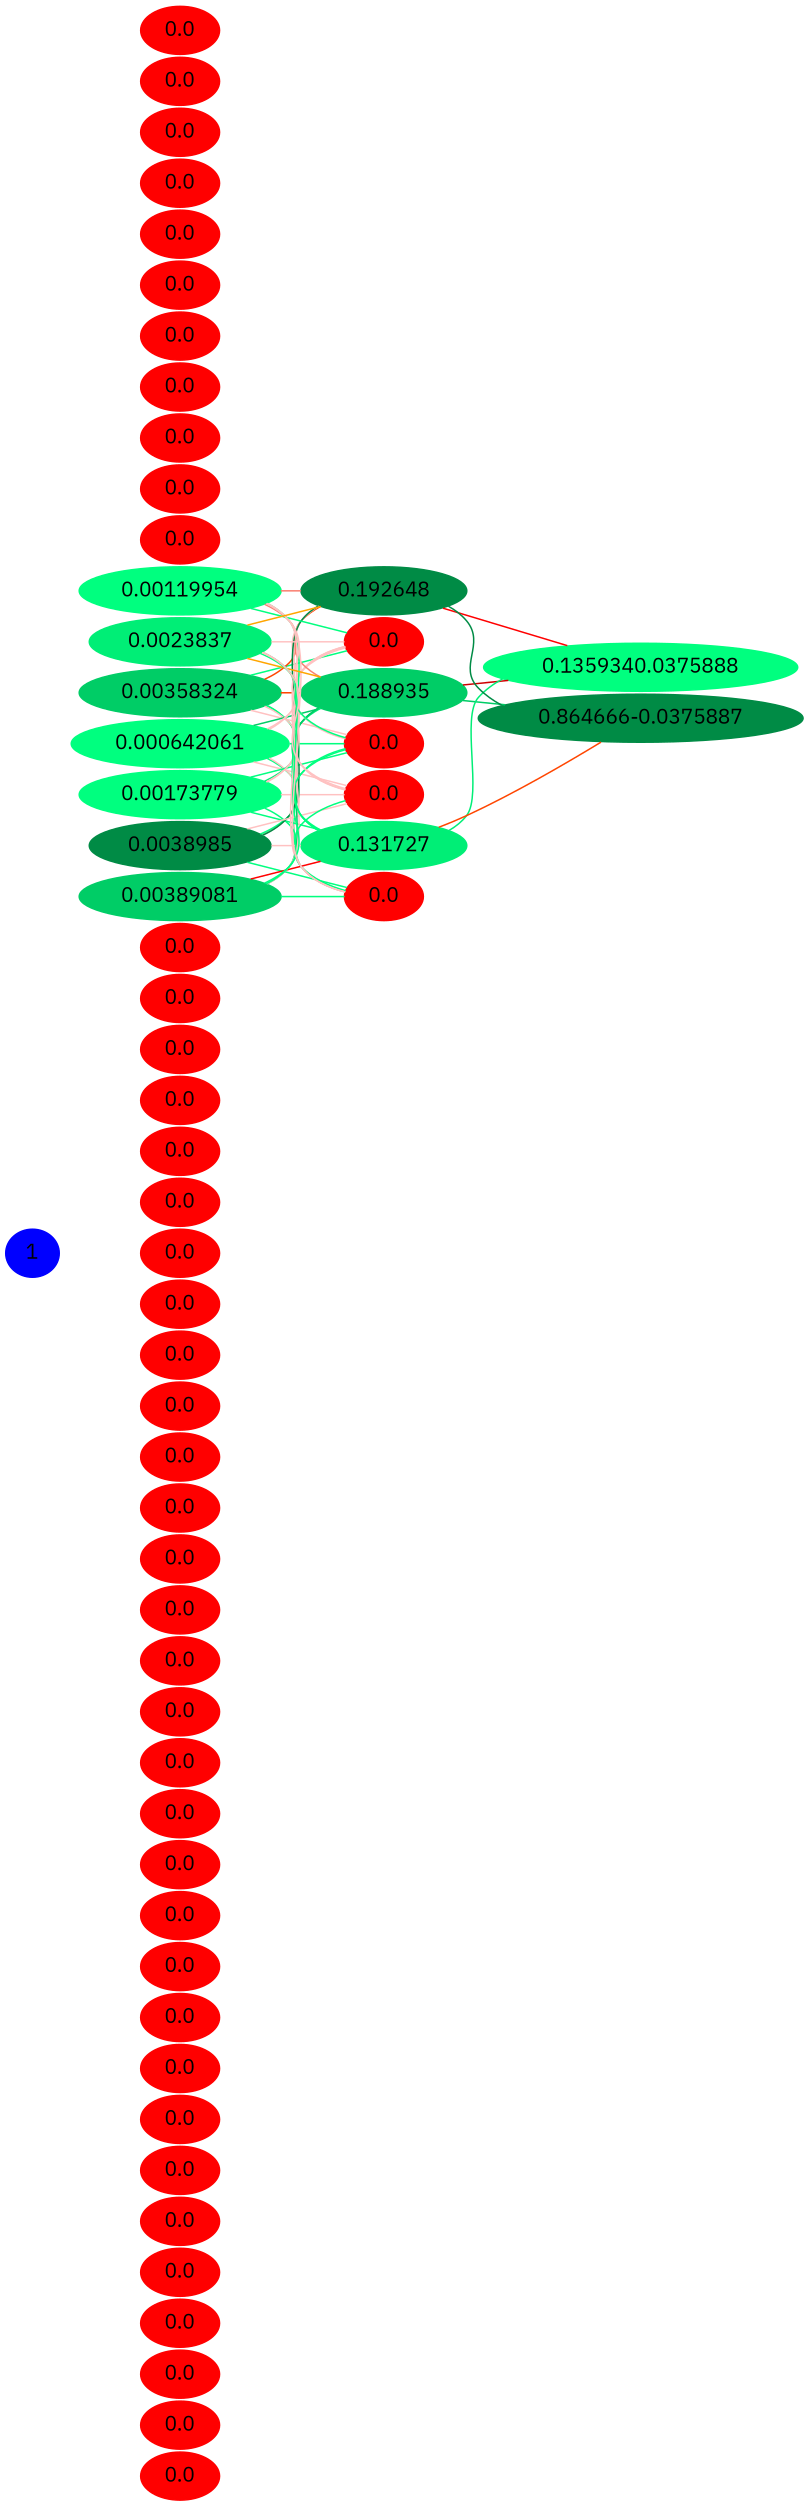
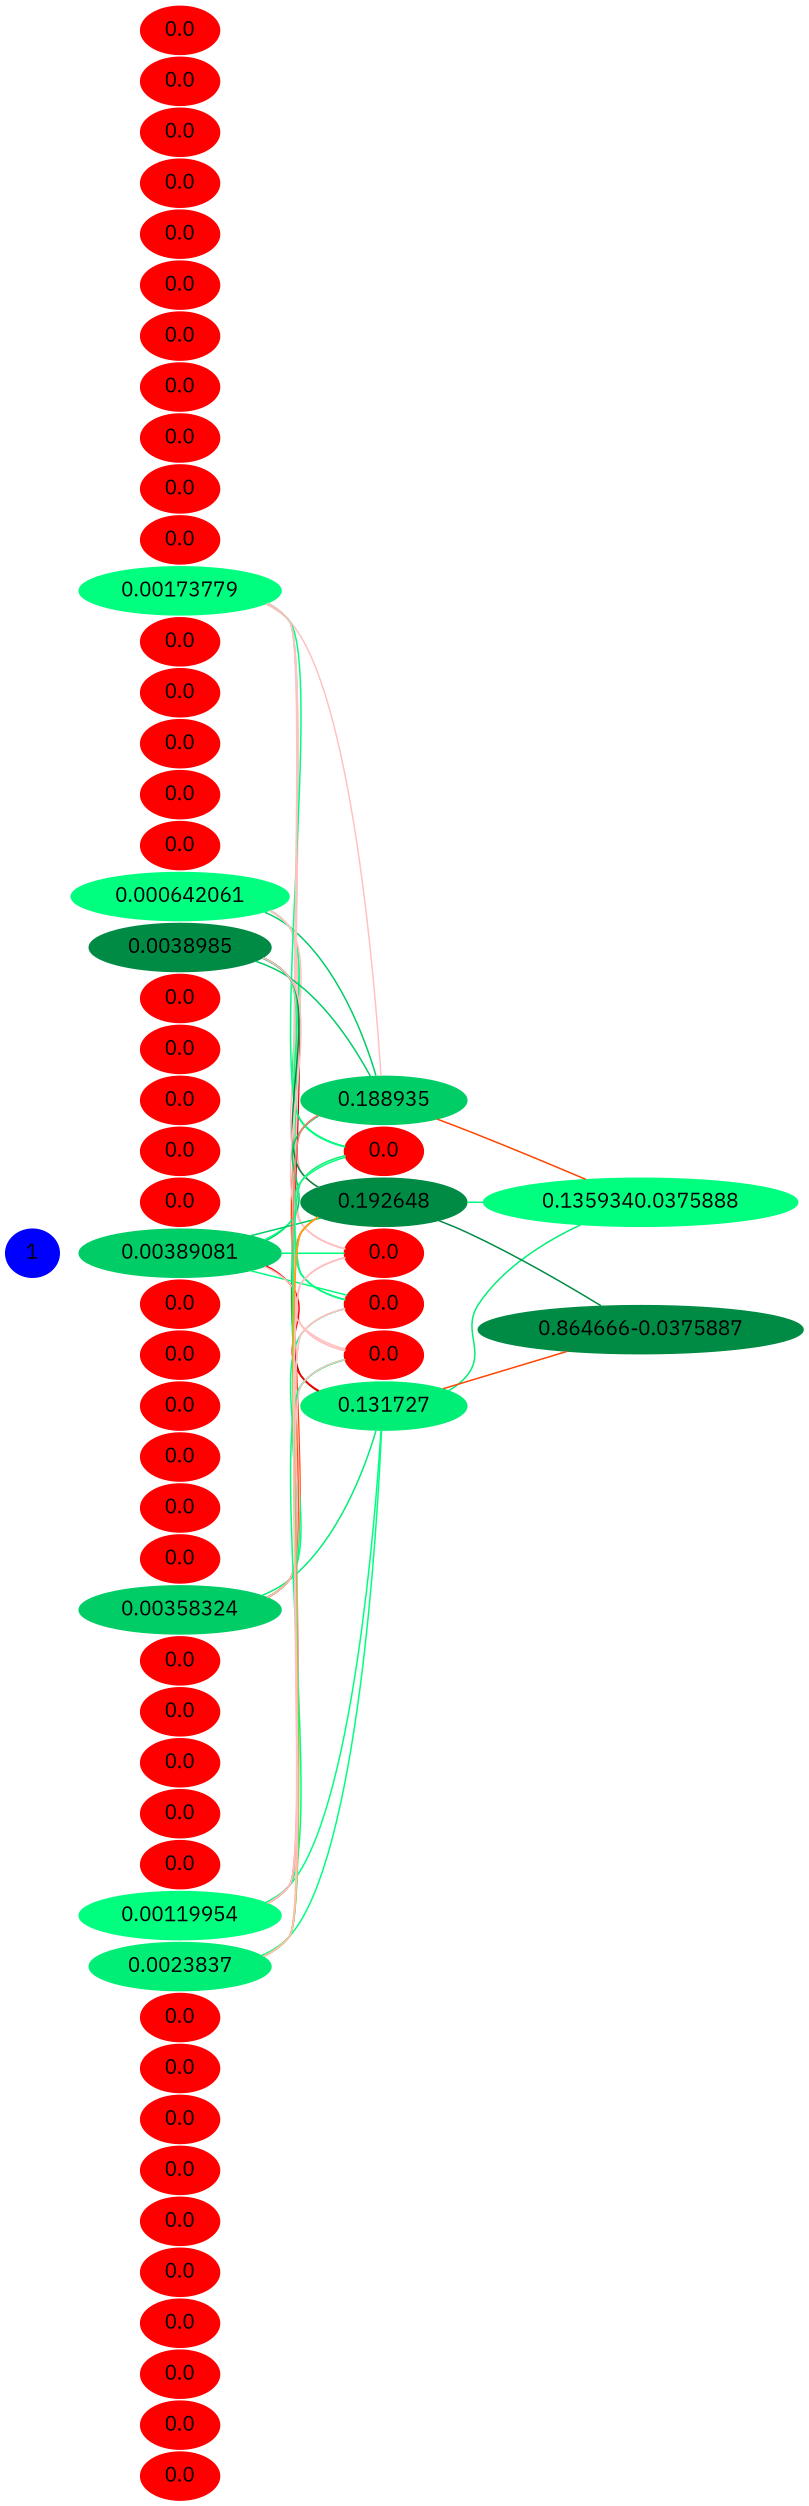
(505, 627) -> (475, 1202)
(284, 668) -> none
(486, 683) -> (512, 1148)
(484, 703) -> none
(296, 747) -> (354, 828)
(286, 821) -> none
(283, 846) -> (296, 1172)
none -> (286, 1227)
